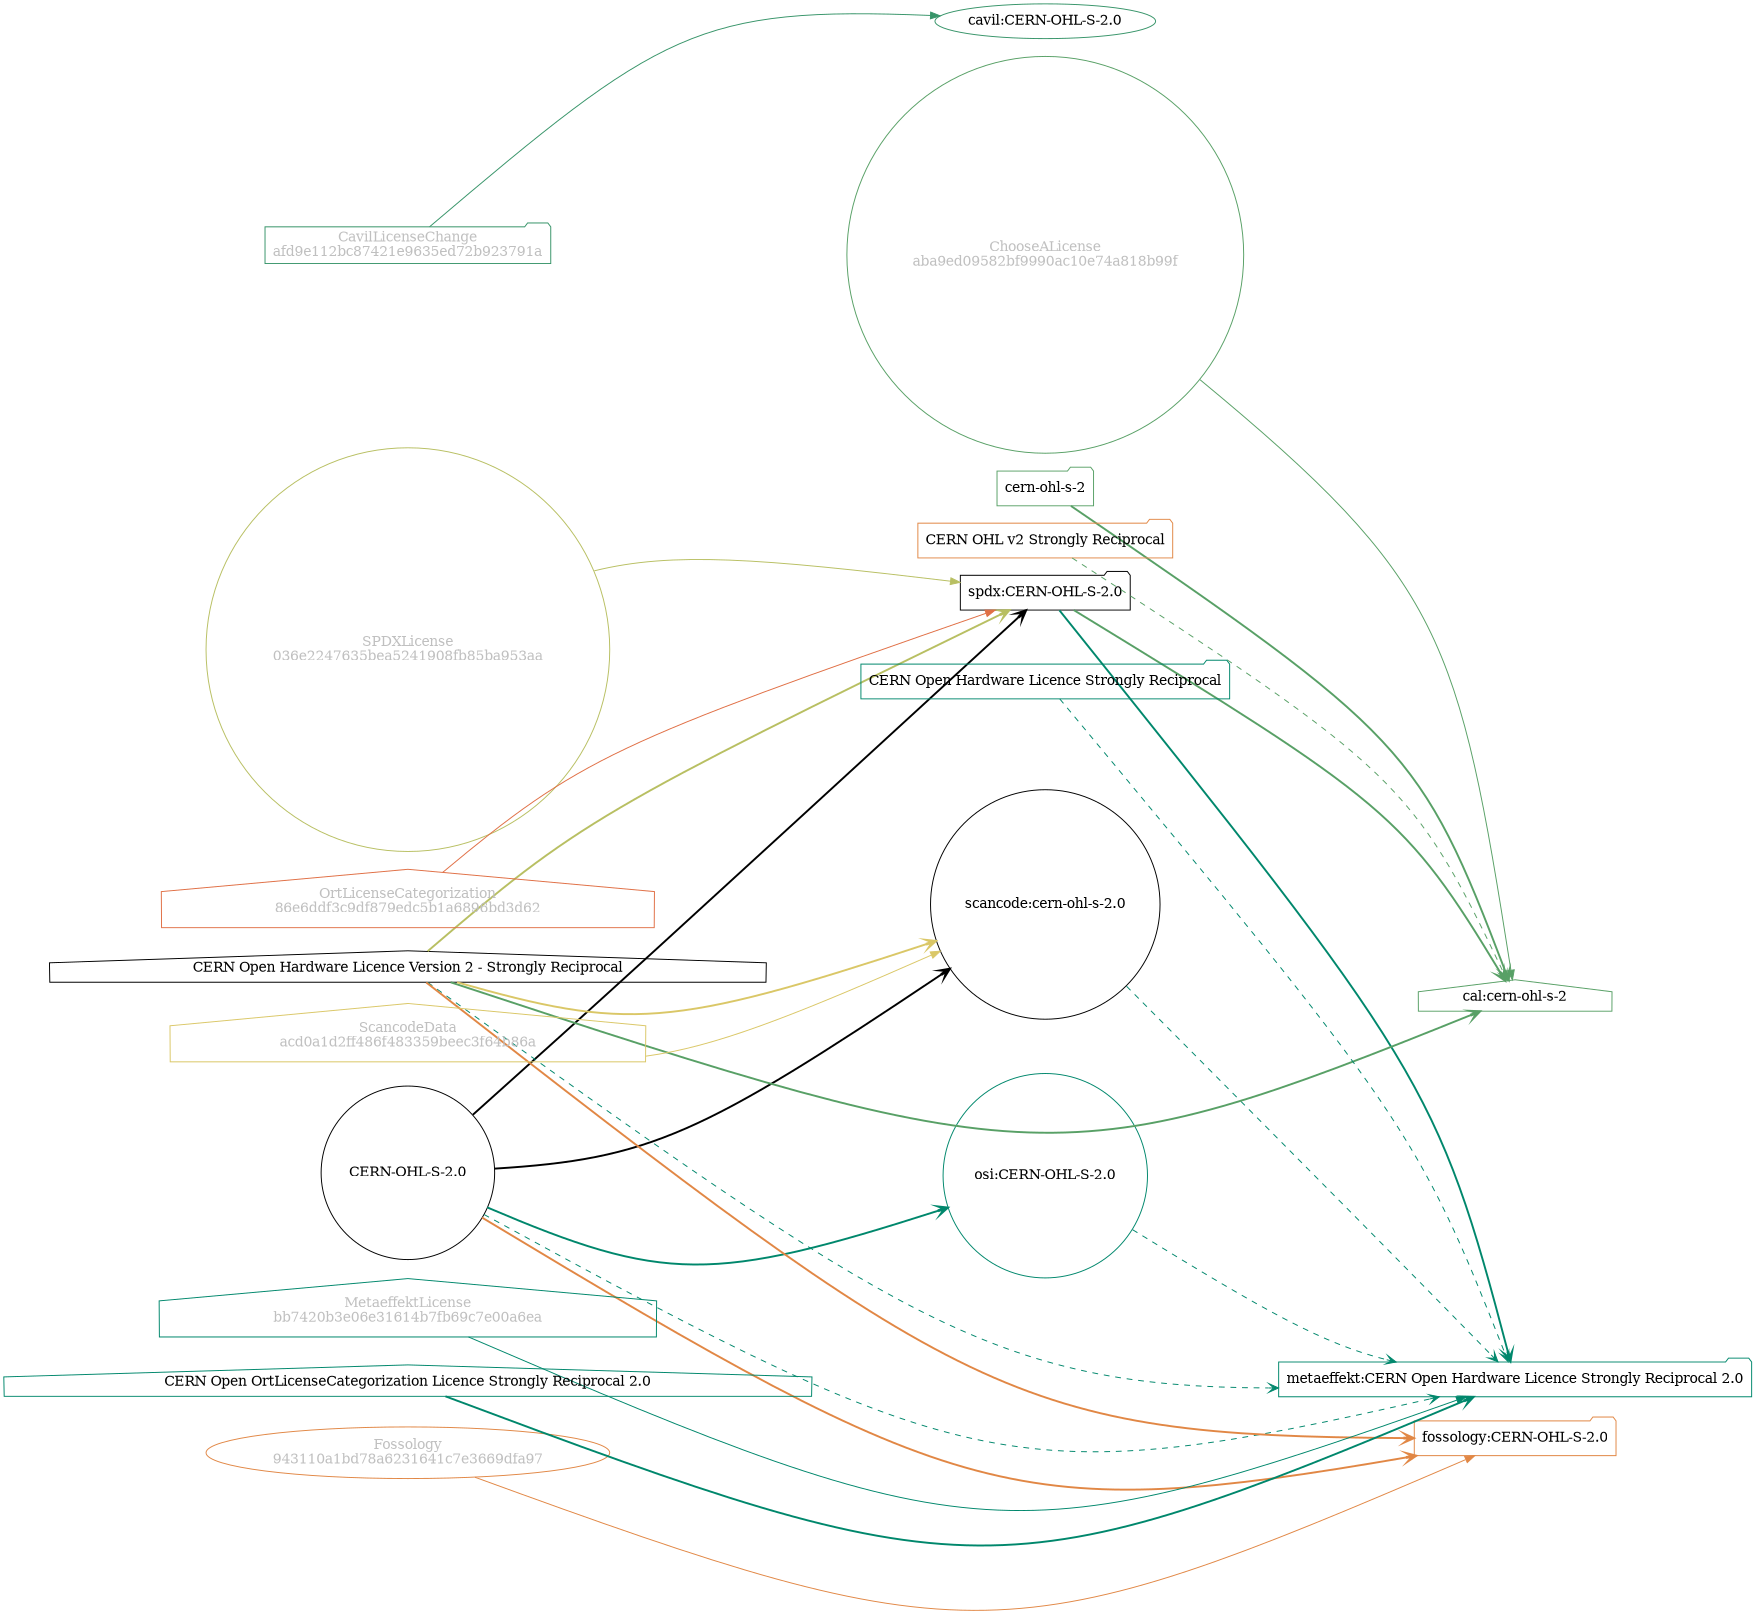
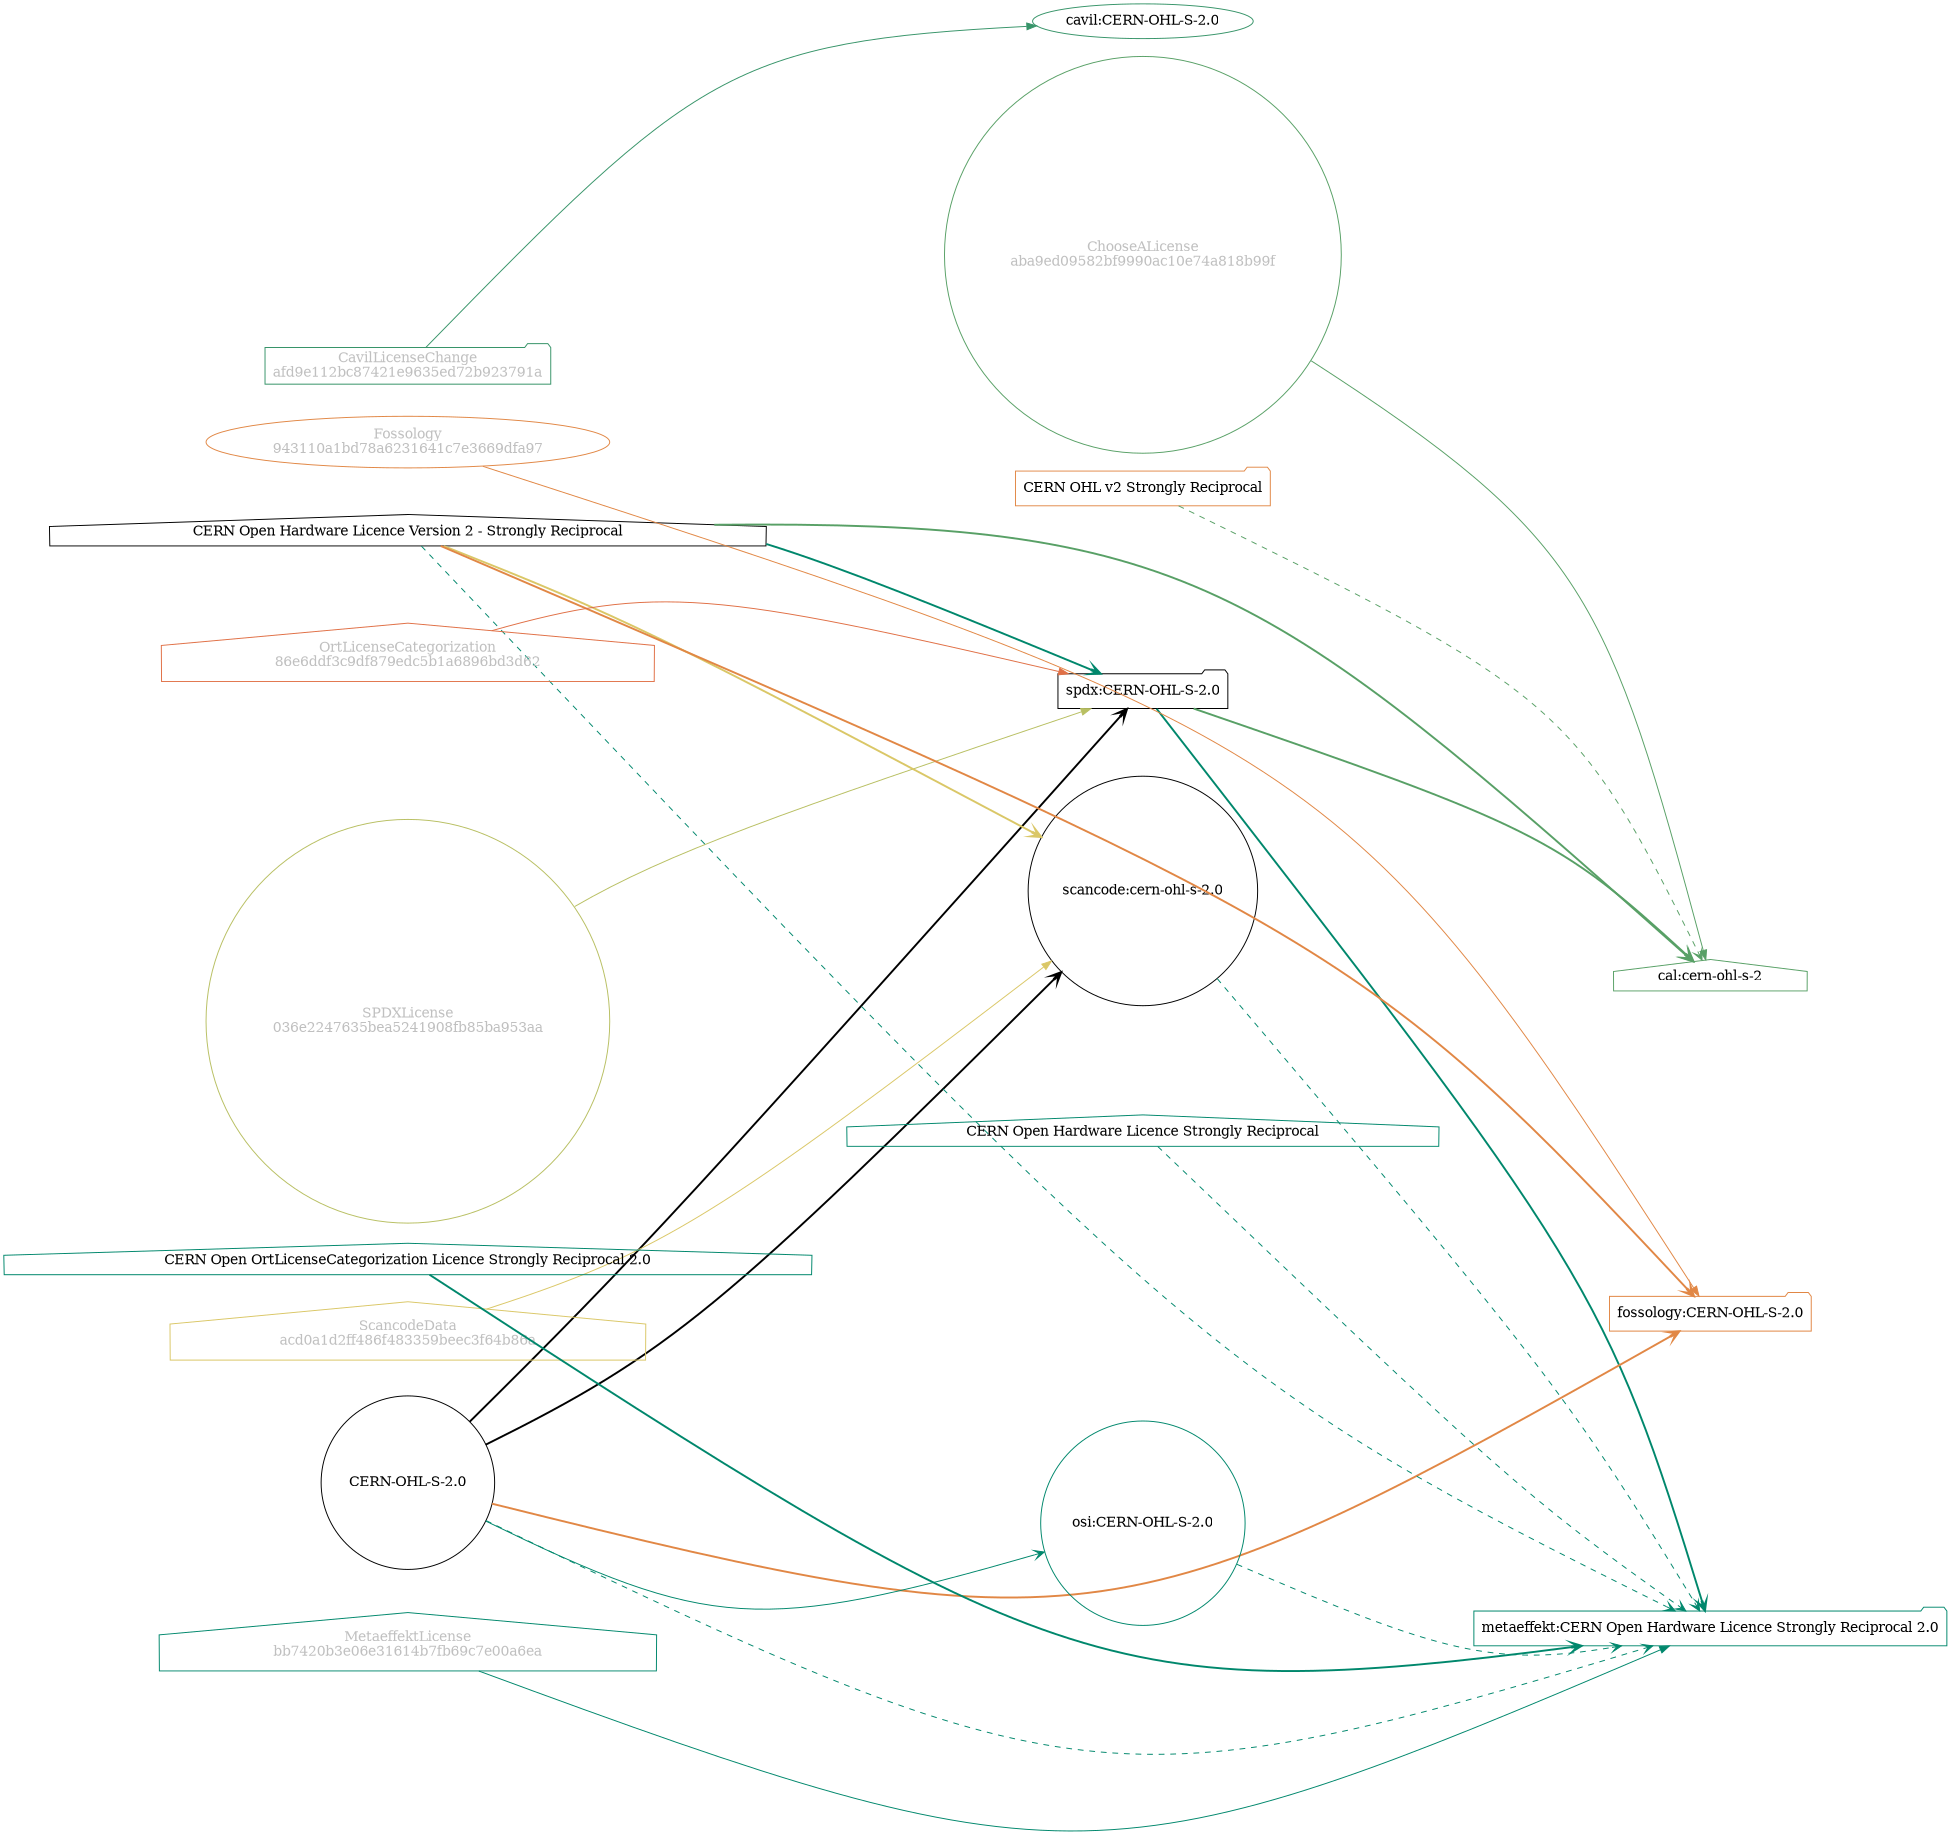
(1045, 488) -> none
(1045, 681) -> (1143, 1132)
(702, 763) -> (930, 604)
(712, 1263) -> (755, 1608)
